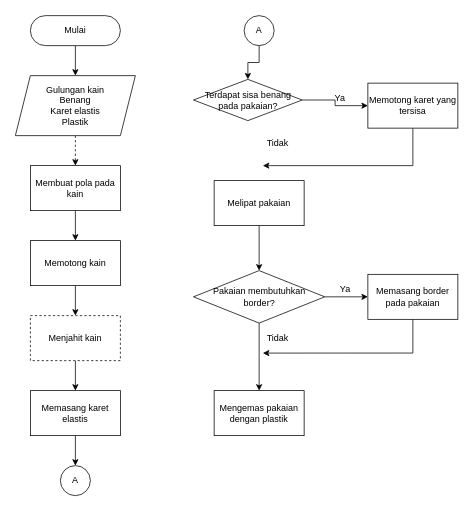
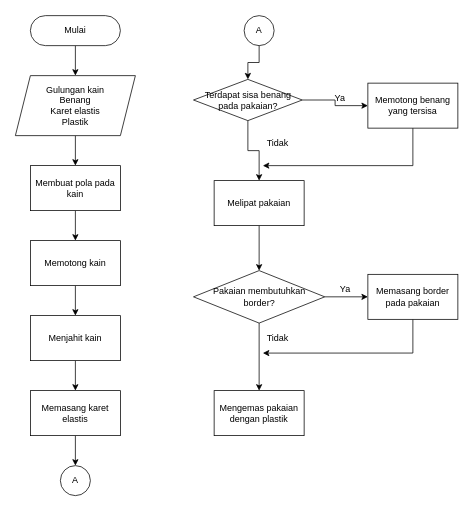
(413, 105) -> (413, 105)
(75, 147) -> (75, 147)
none -> (253, 150)
(75, 338) -> (75, 338)
